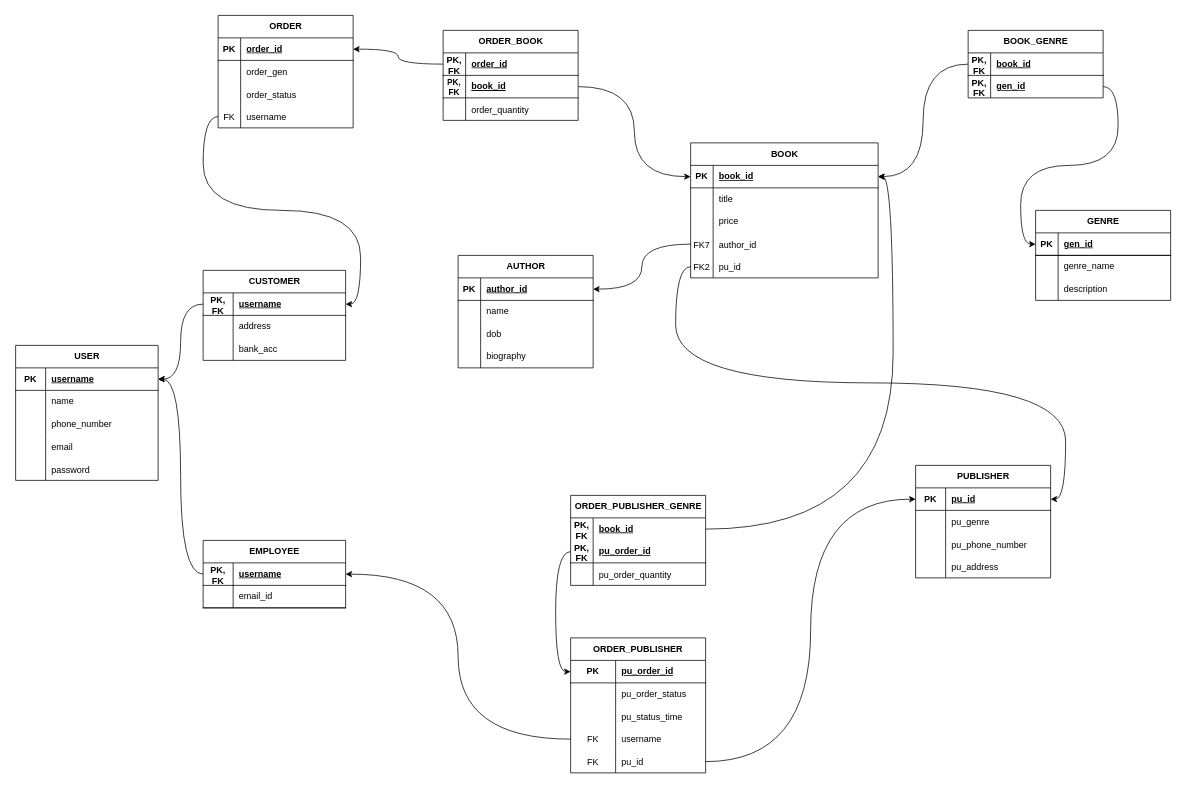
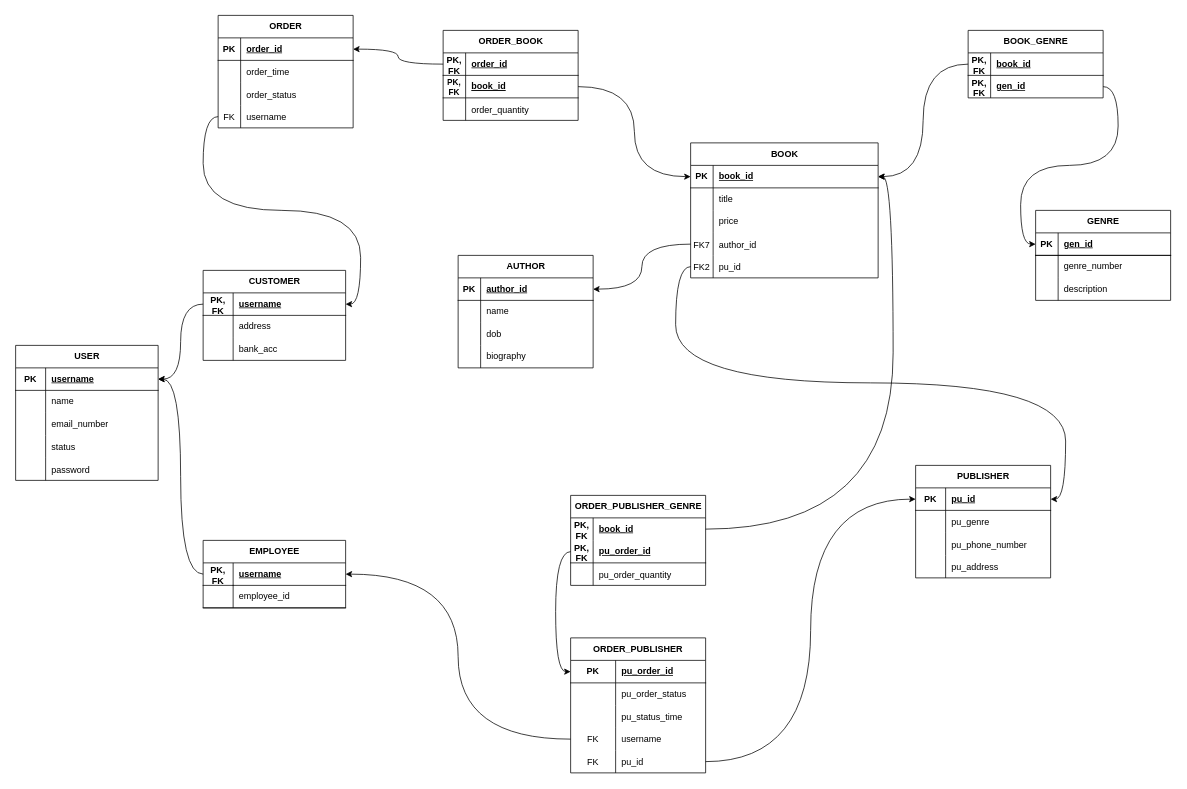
(269, 72) -> (270, 72)
(1089, 267) -> (1094, 267)
(82, 424) -> (79, 424)
(61, 447) -> (66, 447)
(256, 597) -> (264, 597)
